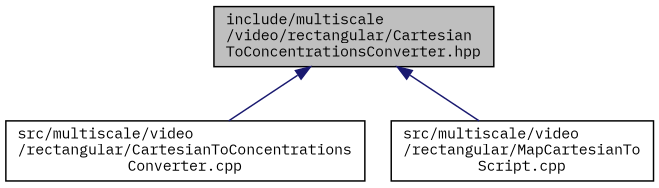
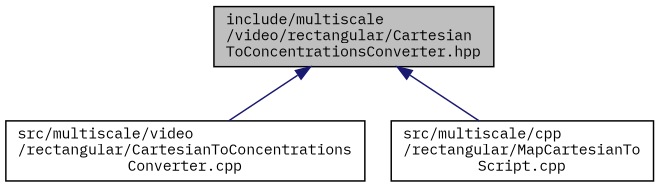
(522, 151) -> (522, 151)
